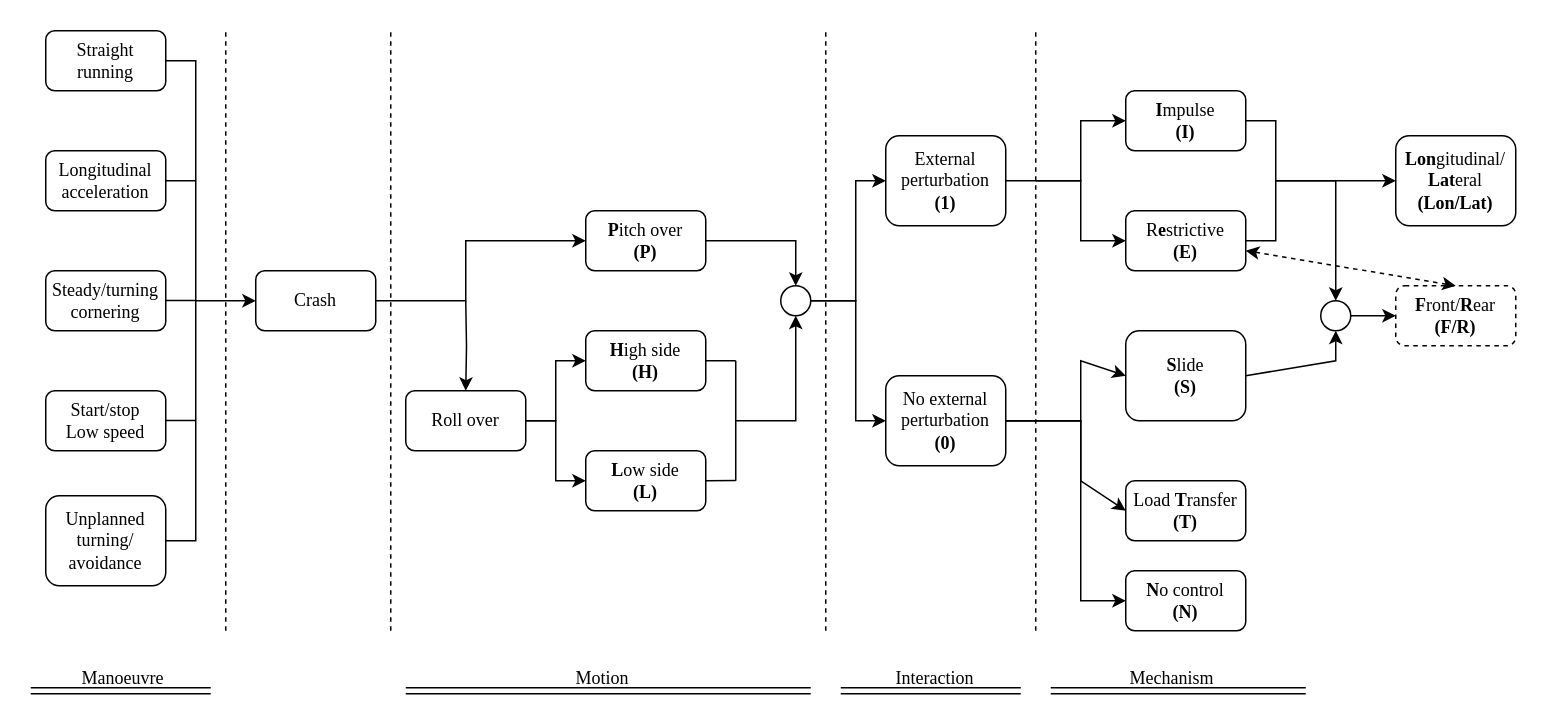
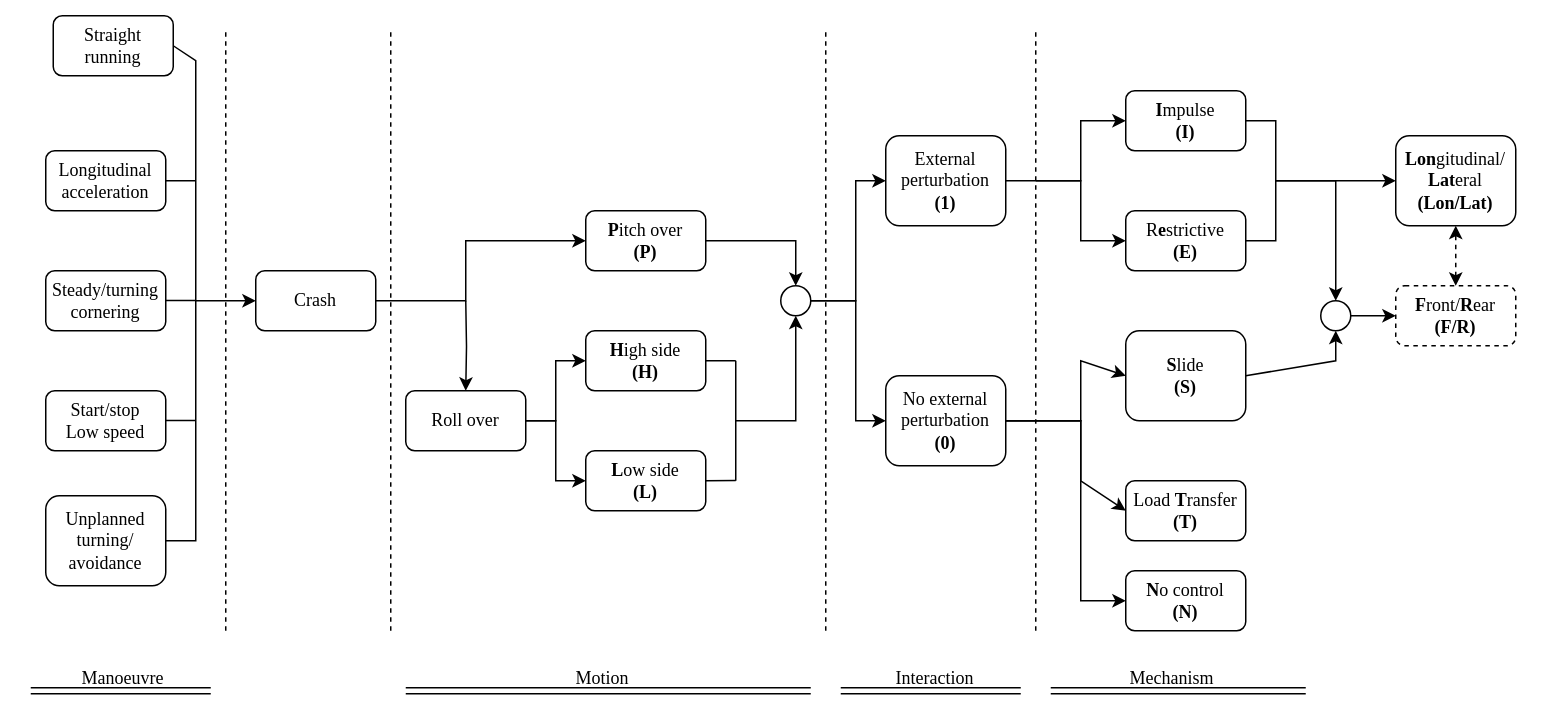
(106, 61) -> (113, 46)
(1351, 268) -> (1456, 256)
